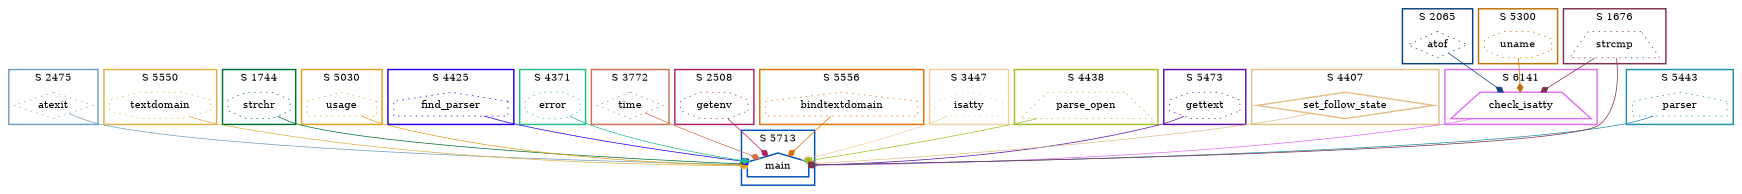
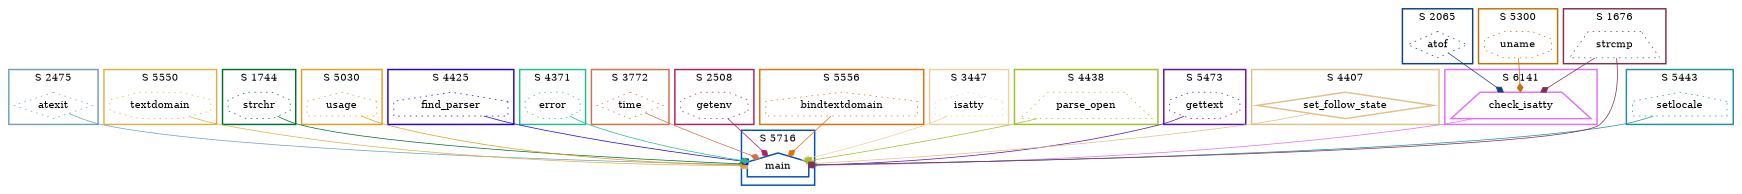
(1680, 105) -> (1680, 105)
(778, 139) -> (778, 139)
